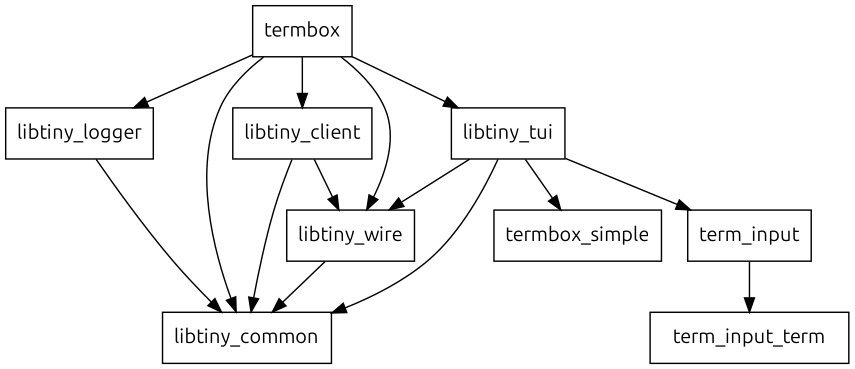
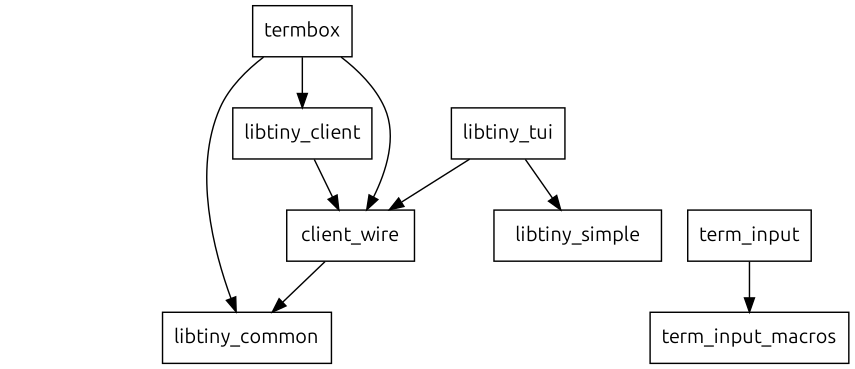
(399, 79) -> none
(79, 133) -> none
(621, 181) -> none
(269, 228) -> none
(351, 236) -> (351, 236)
(578, 236) -> (578, 236)
(438, 251) -> none
(749, 338) -> (749, 338)
